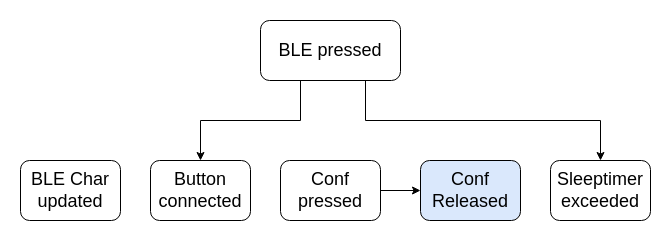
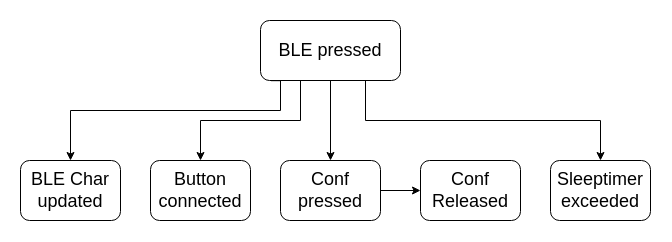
none -> (170, 111)
none -> (331, 117)
(471, 191) -> (471, 191)
